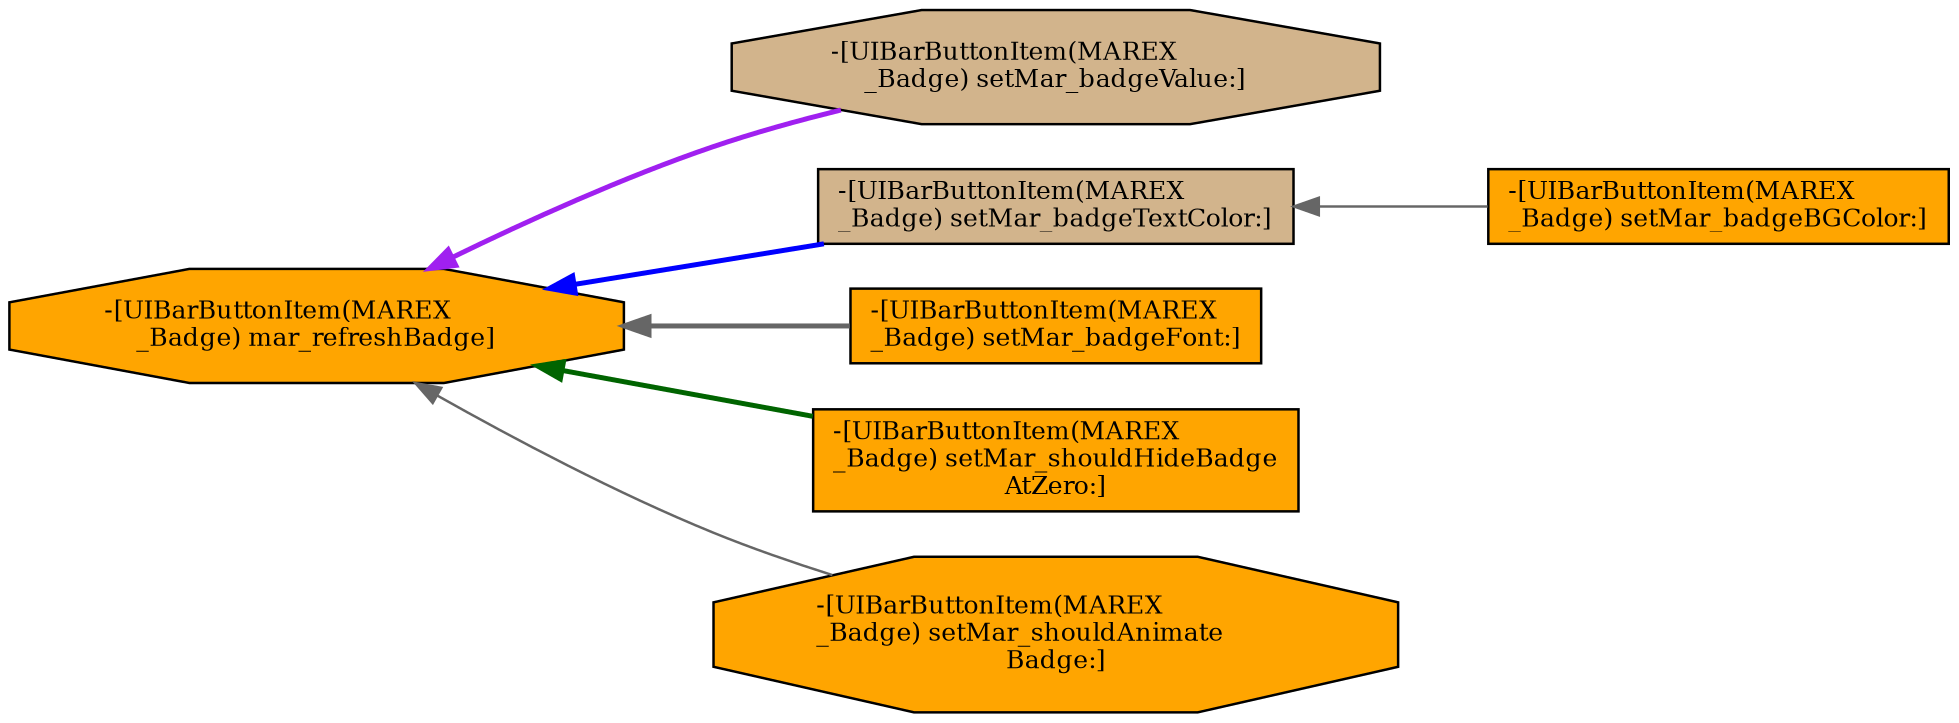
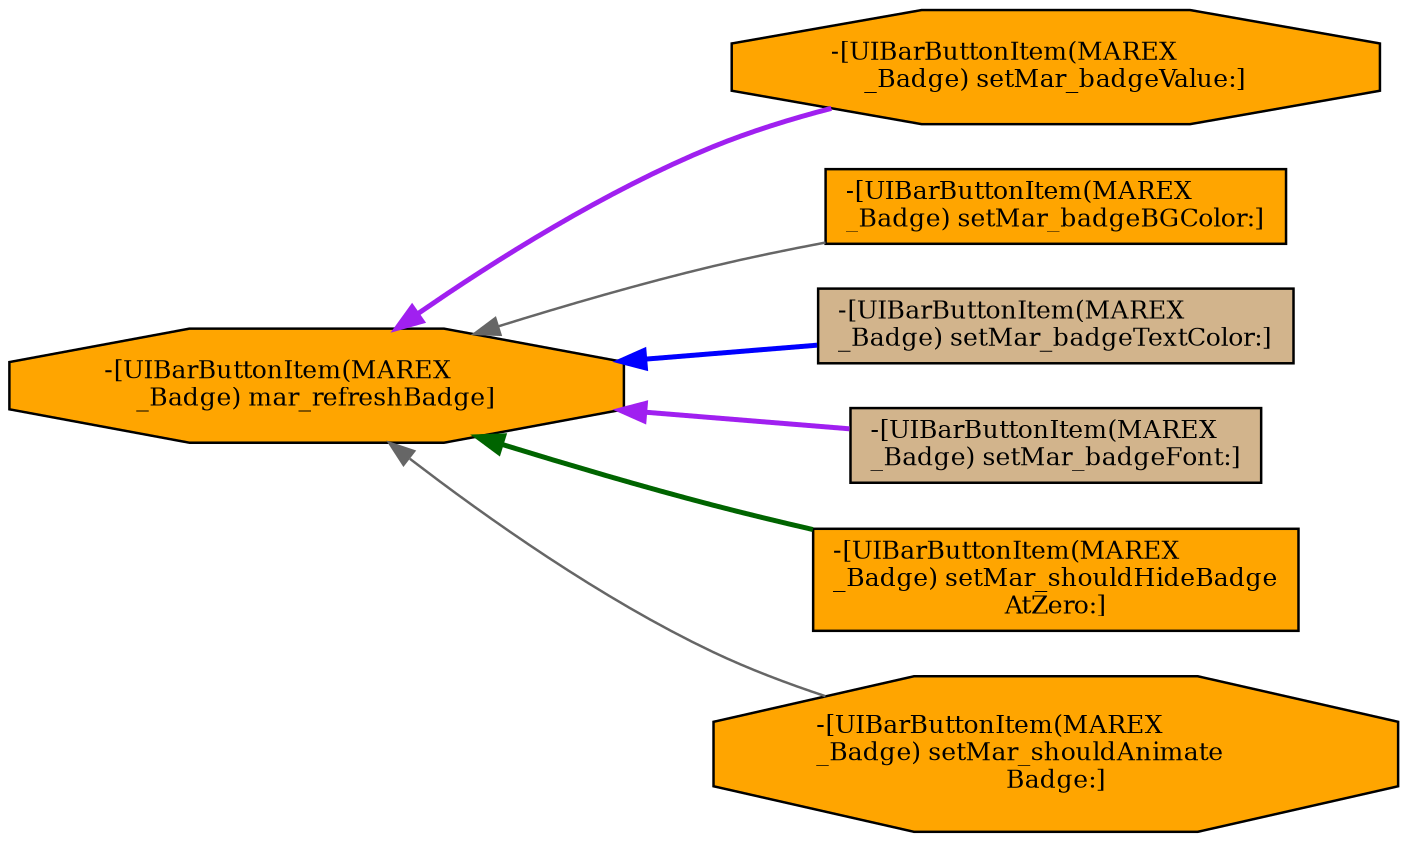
(1056, 67) -> (1056, 67)
(1403, 206) -> (661, 279)
(749, 326) -> (747, 421)
(1056, 326) -> (1056, 445)
